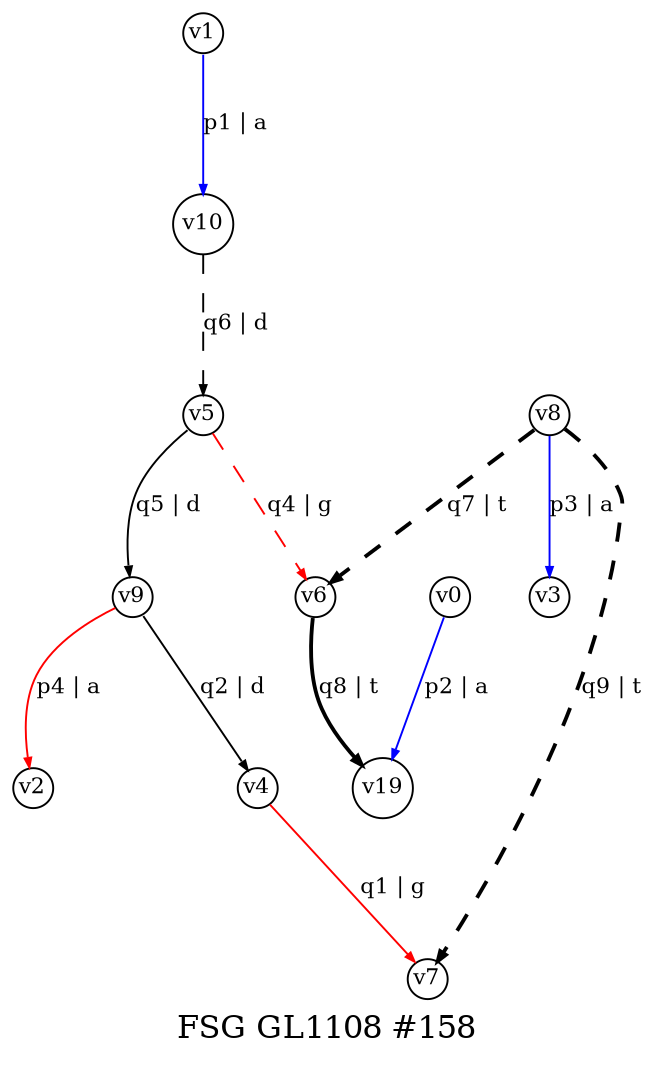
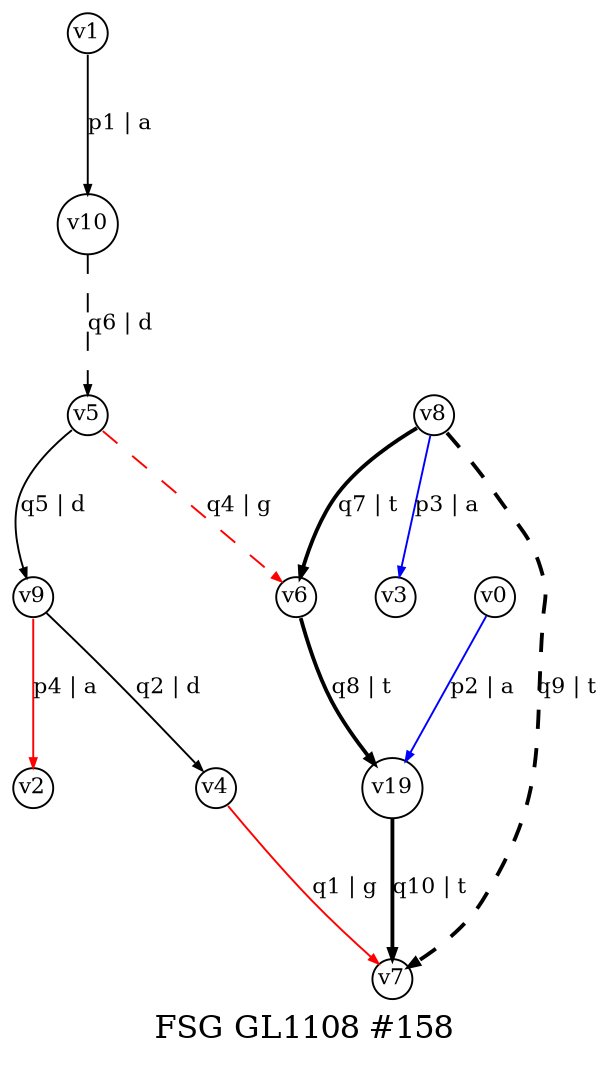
(203, 119) -> (88, 119)
(437, 503) -> (345, 485)
none -> (392, 884)
